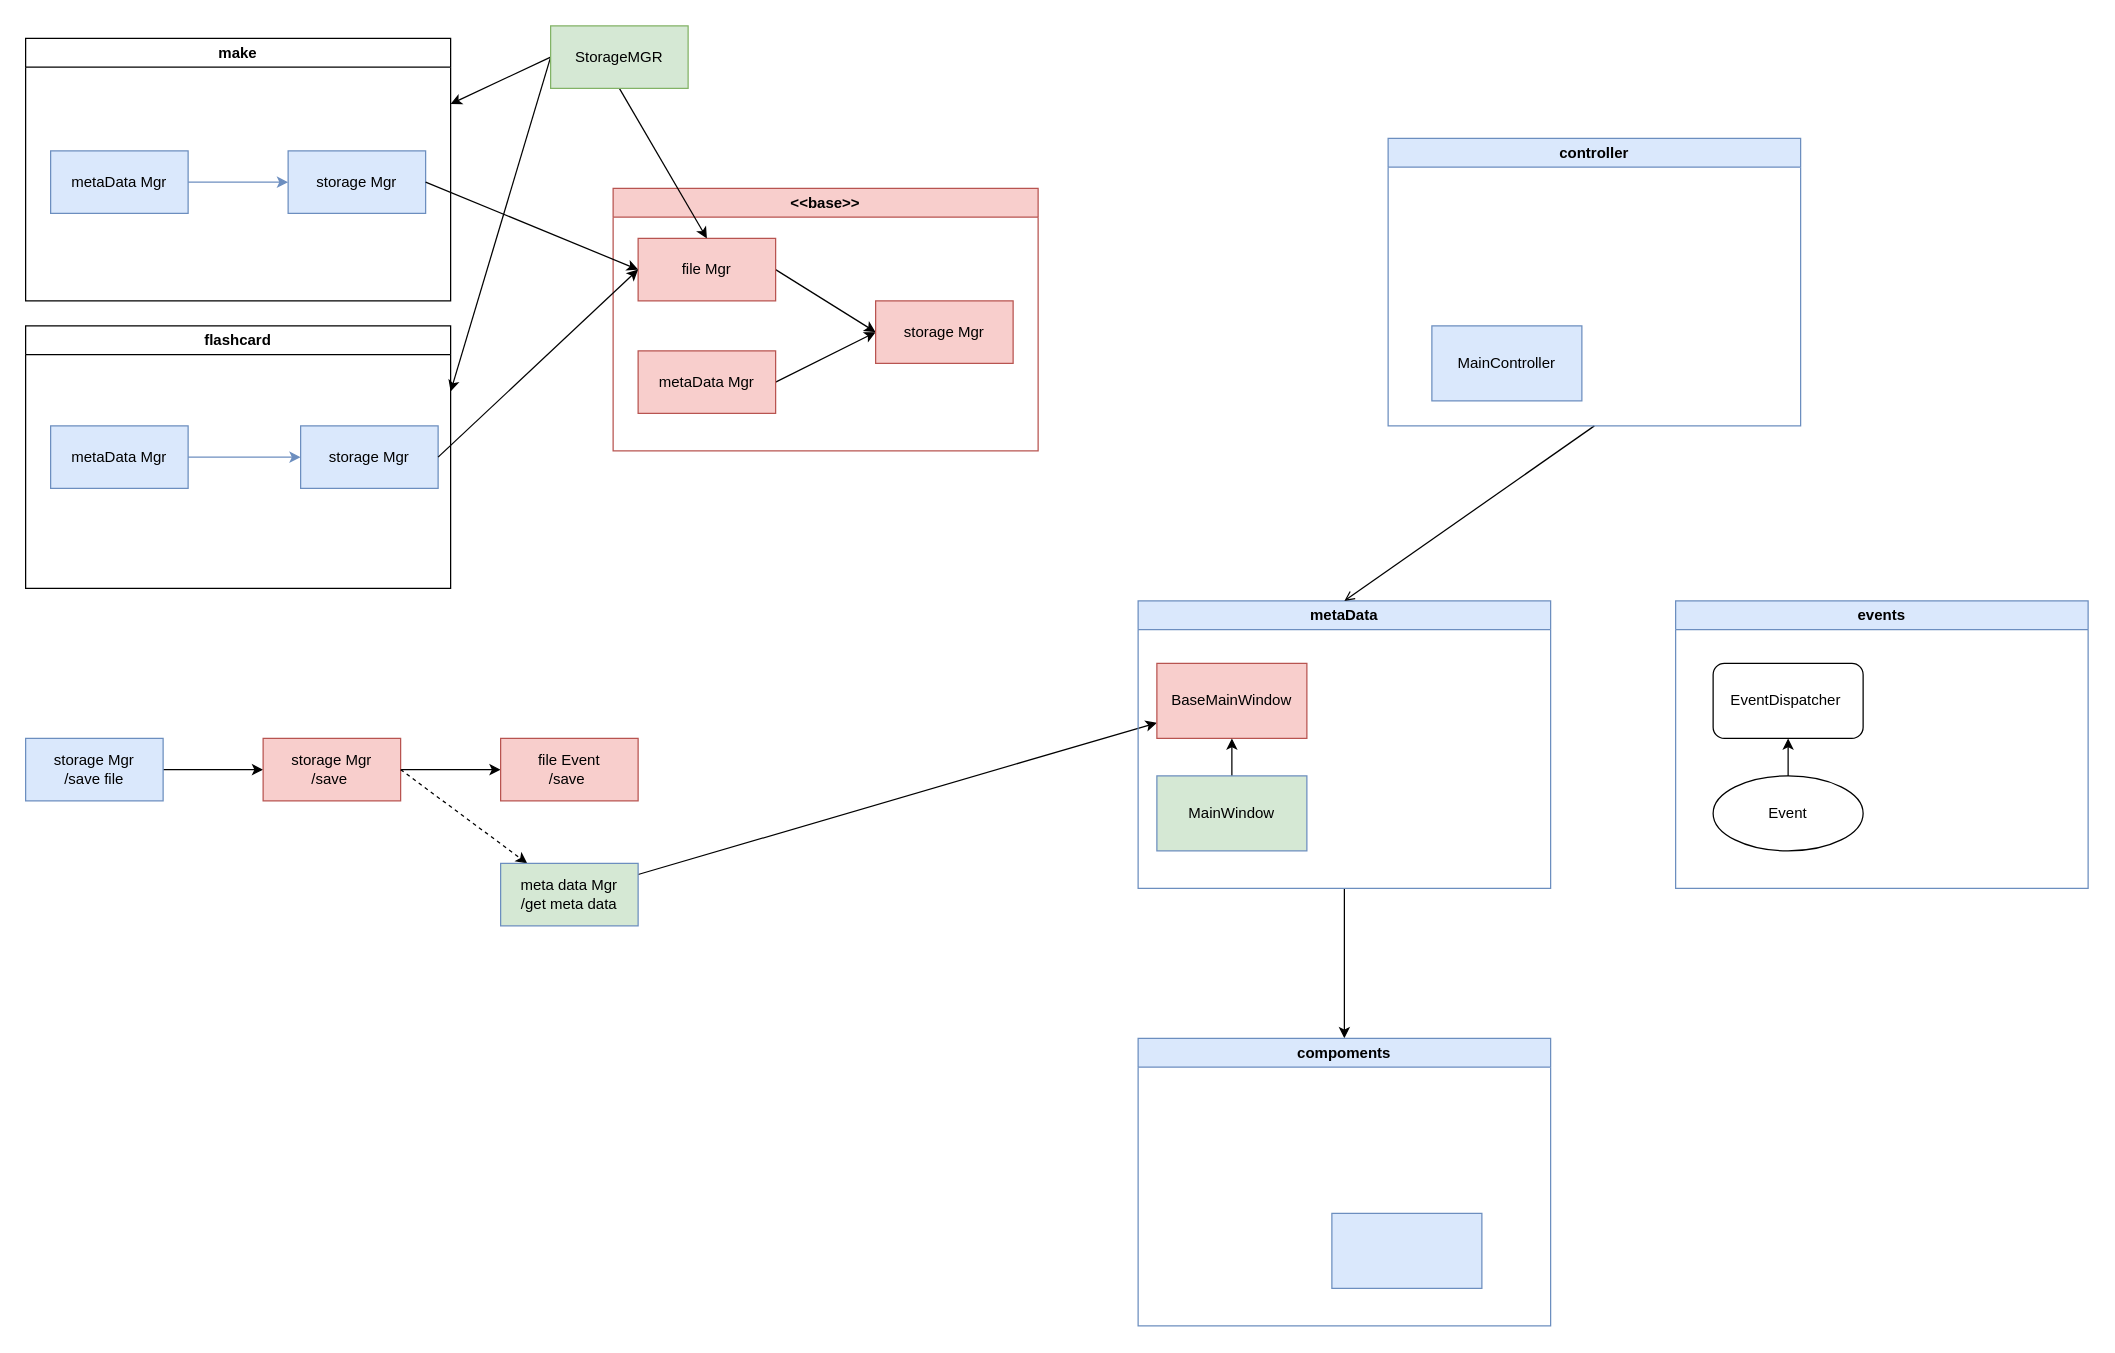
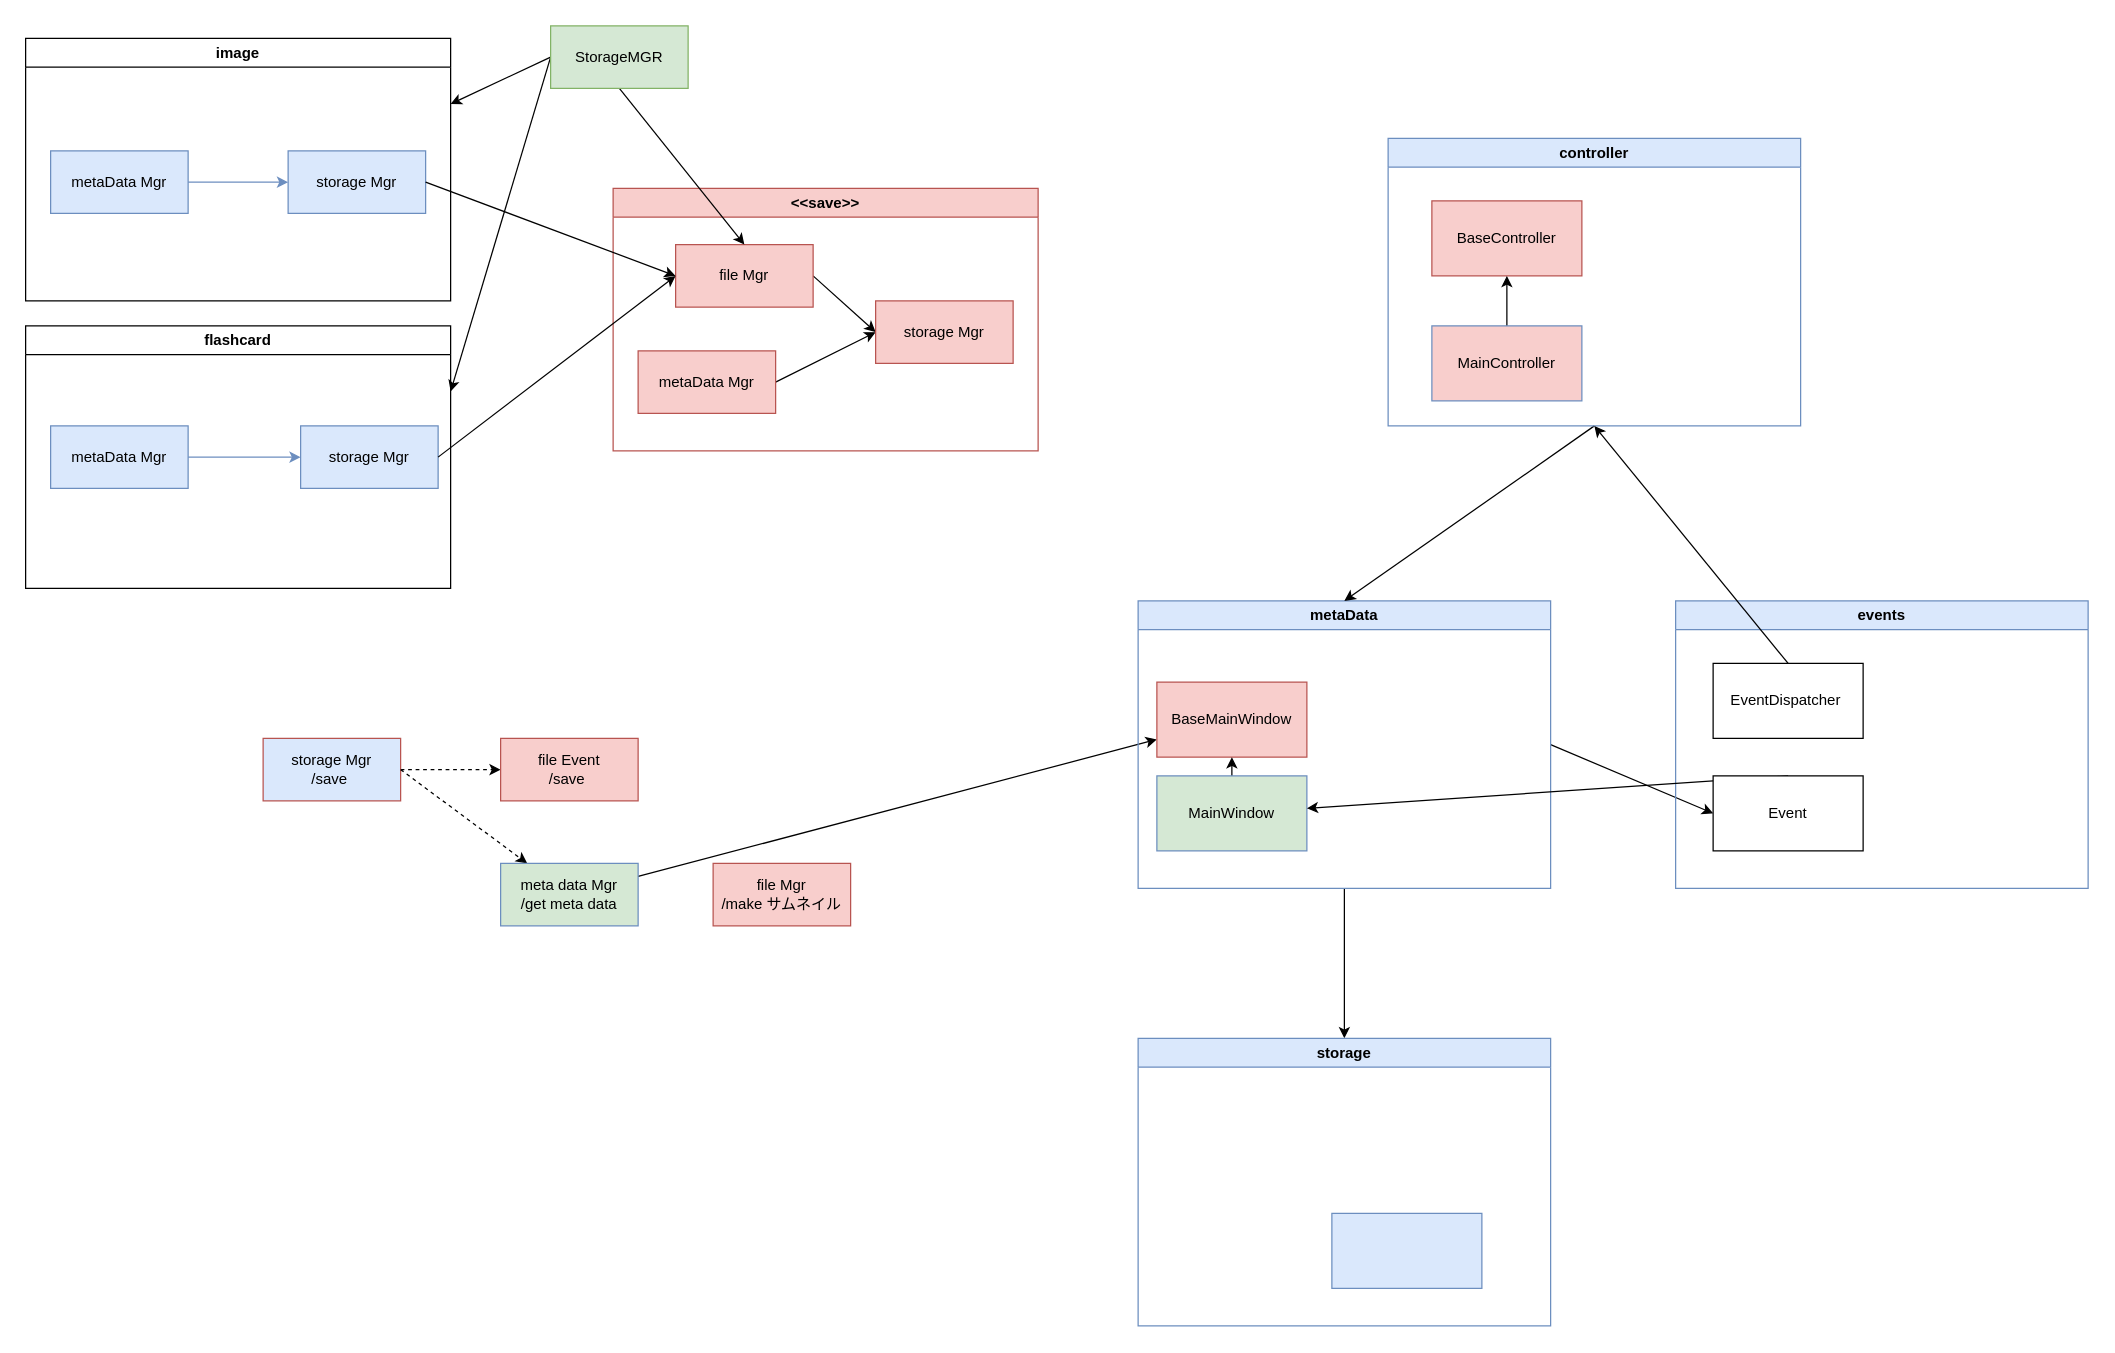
(238, 53) -> (238, 53)
(826, 203) -> (826, 203)
none -> (1507, 238)
(707, 269) -> (744, 276)
none -> (1507, 305)
(1507, 363) -> (1507, 363)
none -> (1694, 547)
(1351, 596) -> (1353, 595)
(1232, 701) -> (1232, 719)
(1788, 701) -> (1788, 701)
(1788, 761) -> (1479, 796)
none -> (1596, 764)
(94, 769) -> none
(209, 769) -> none
(332, 769) -> (332, 769)
(447, 769) -> (447, 769)
(1788, 813) -> (1788, 813)
none -> (782, 894)
(1344, 1053) -> (1344, 1053)
